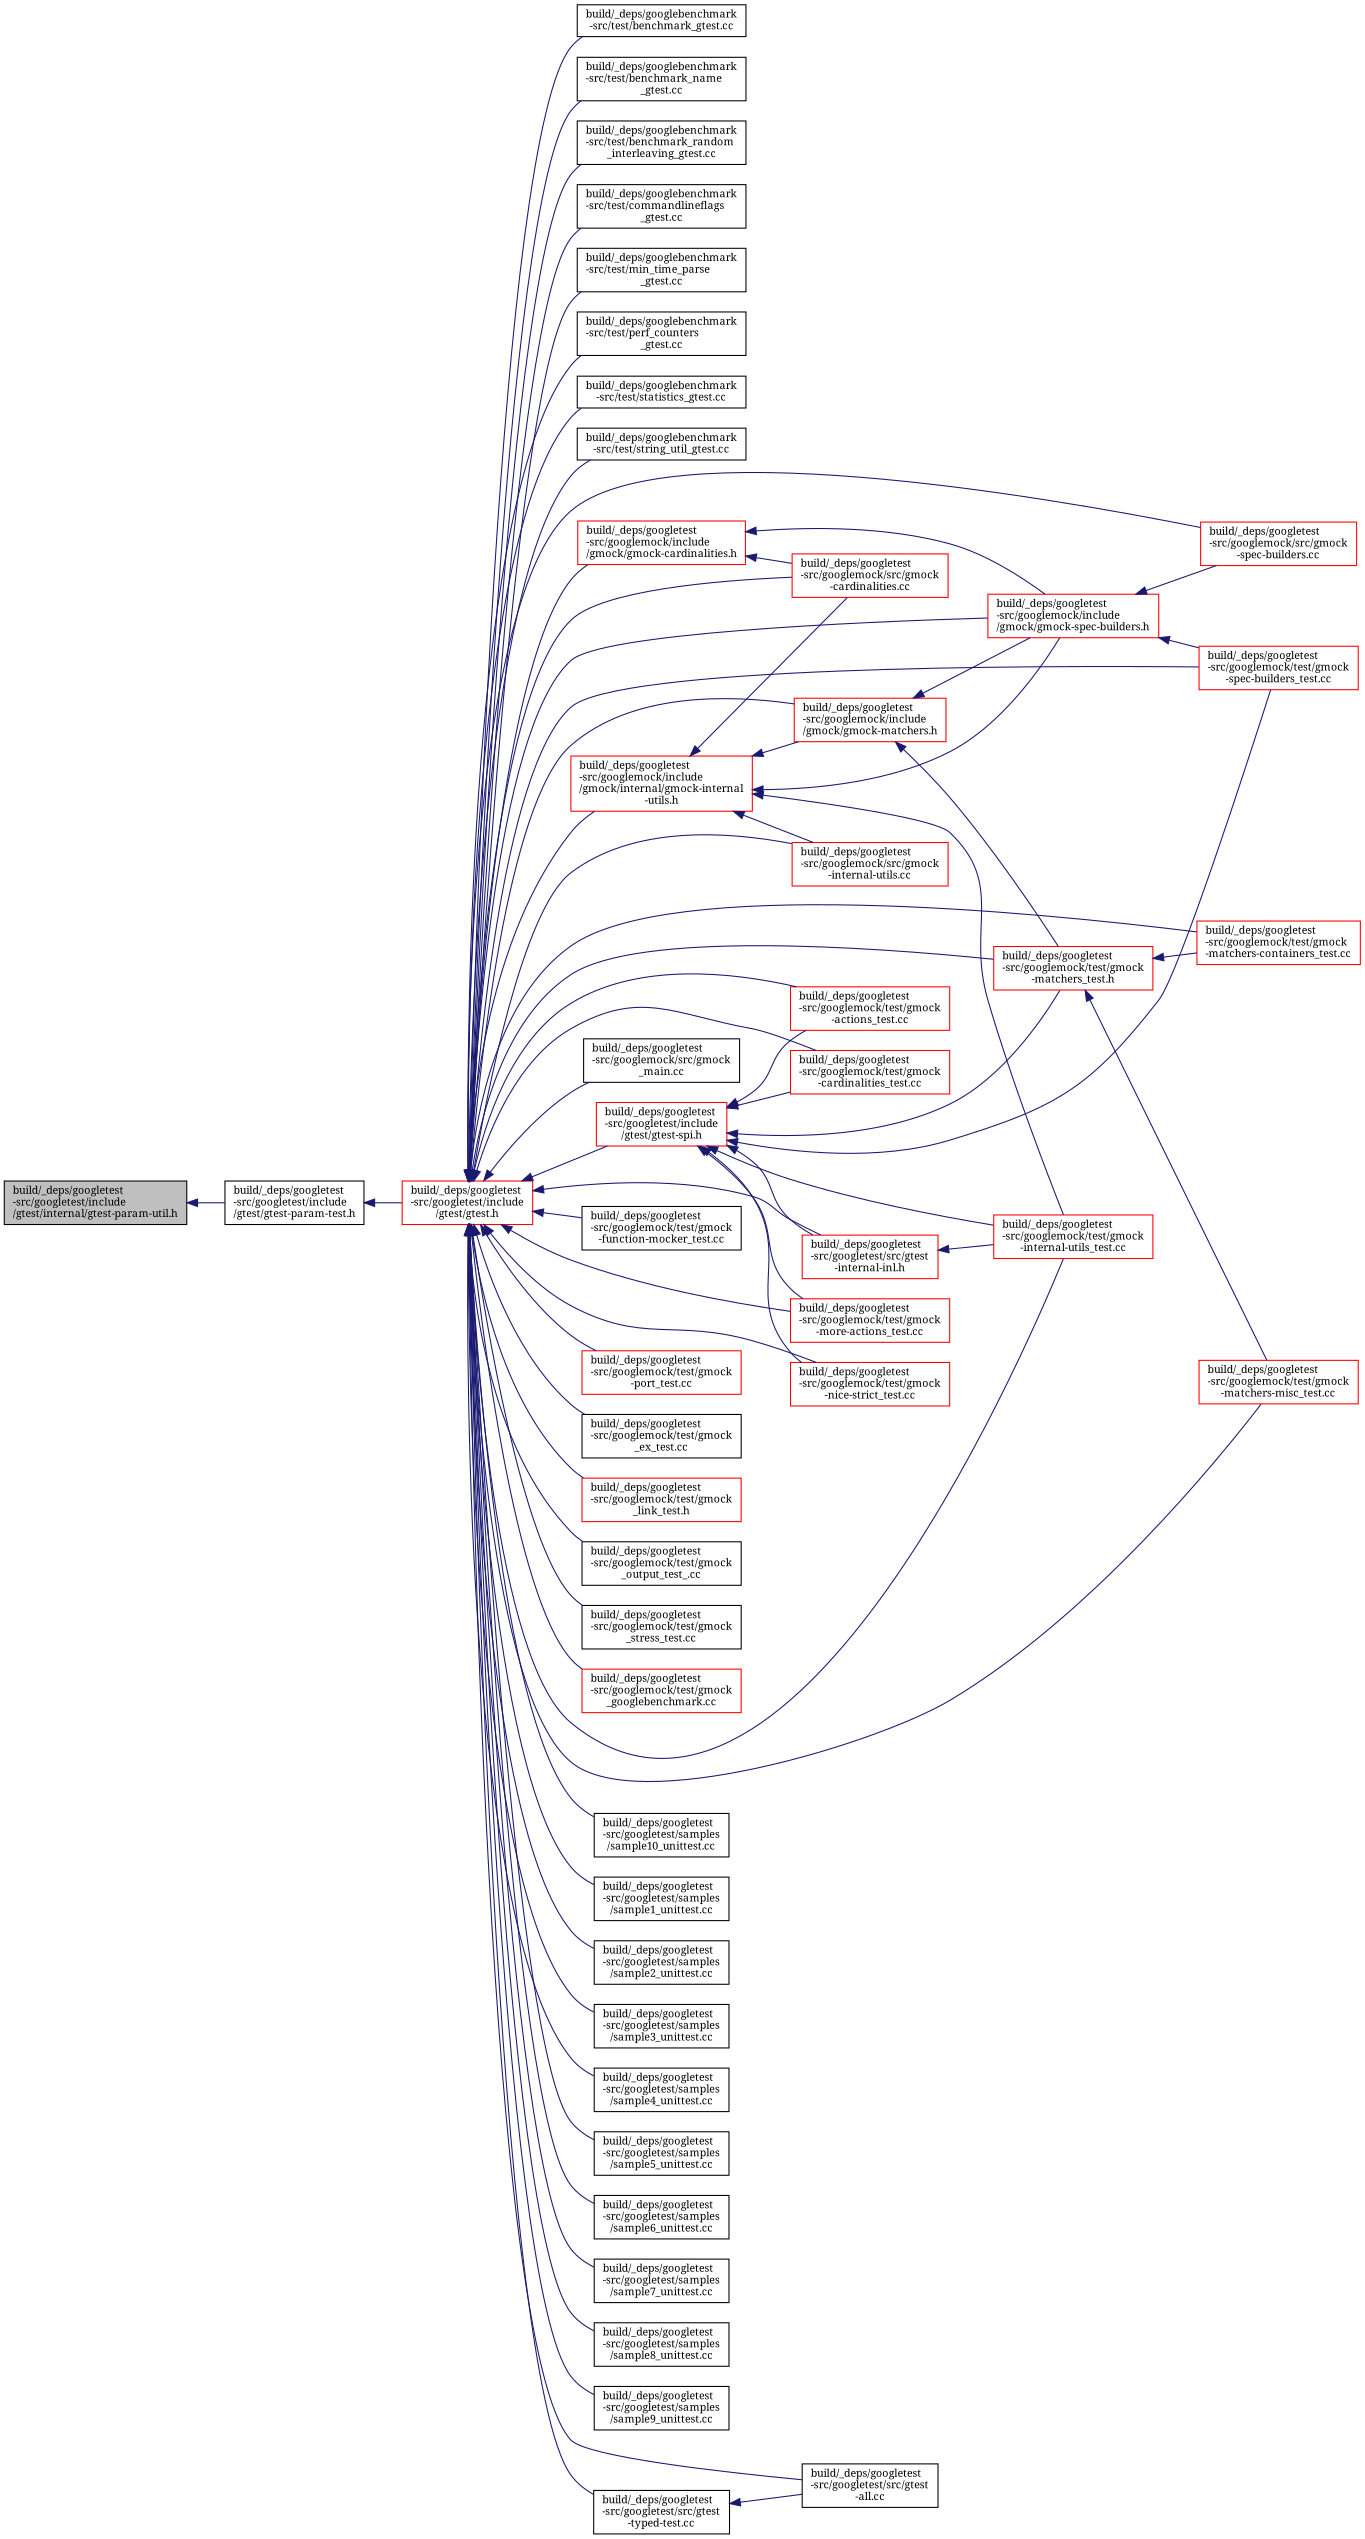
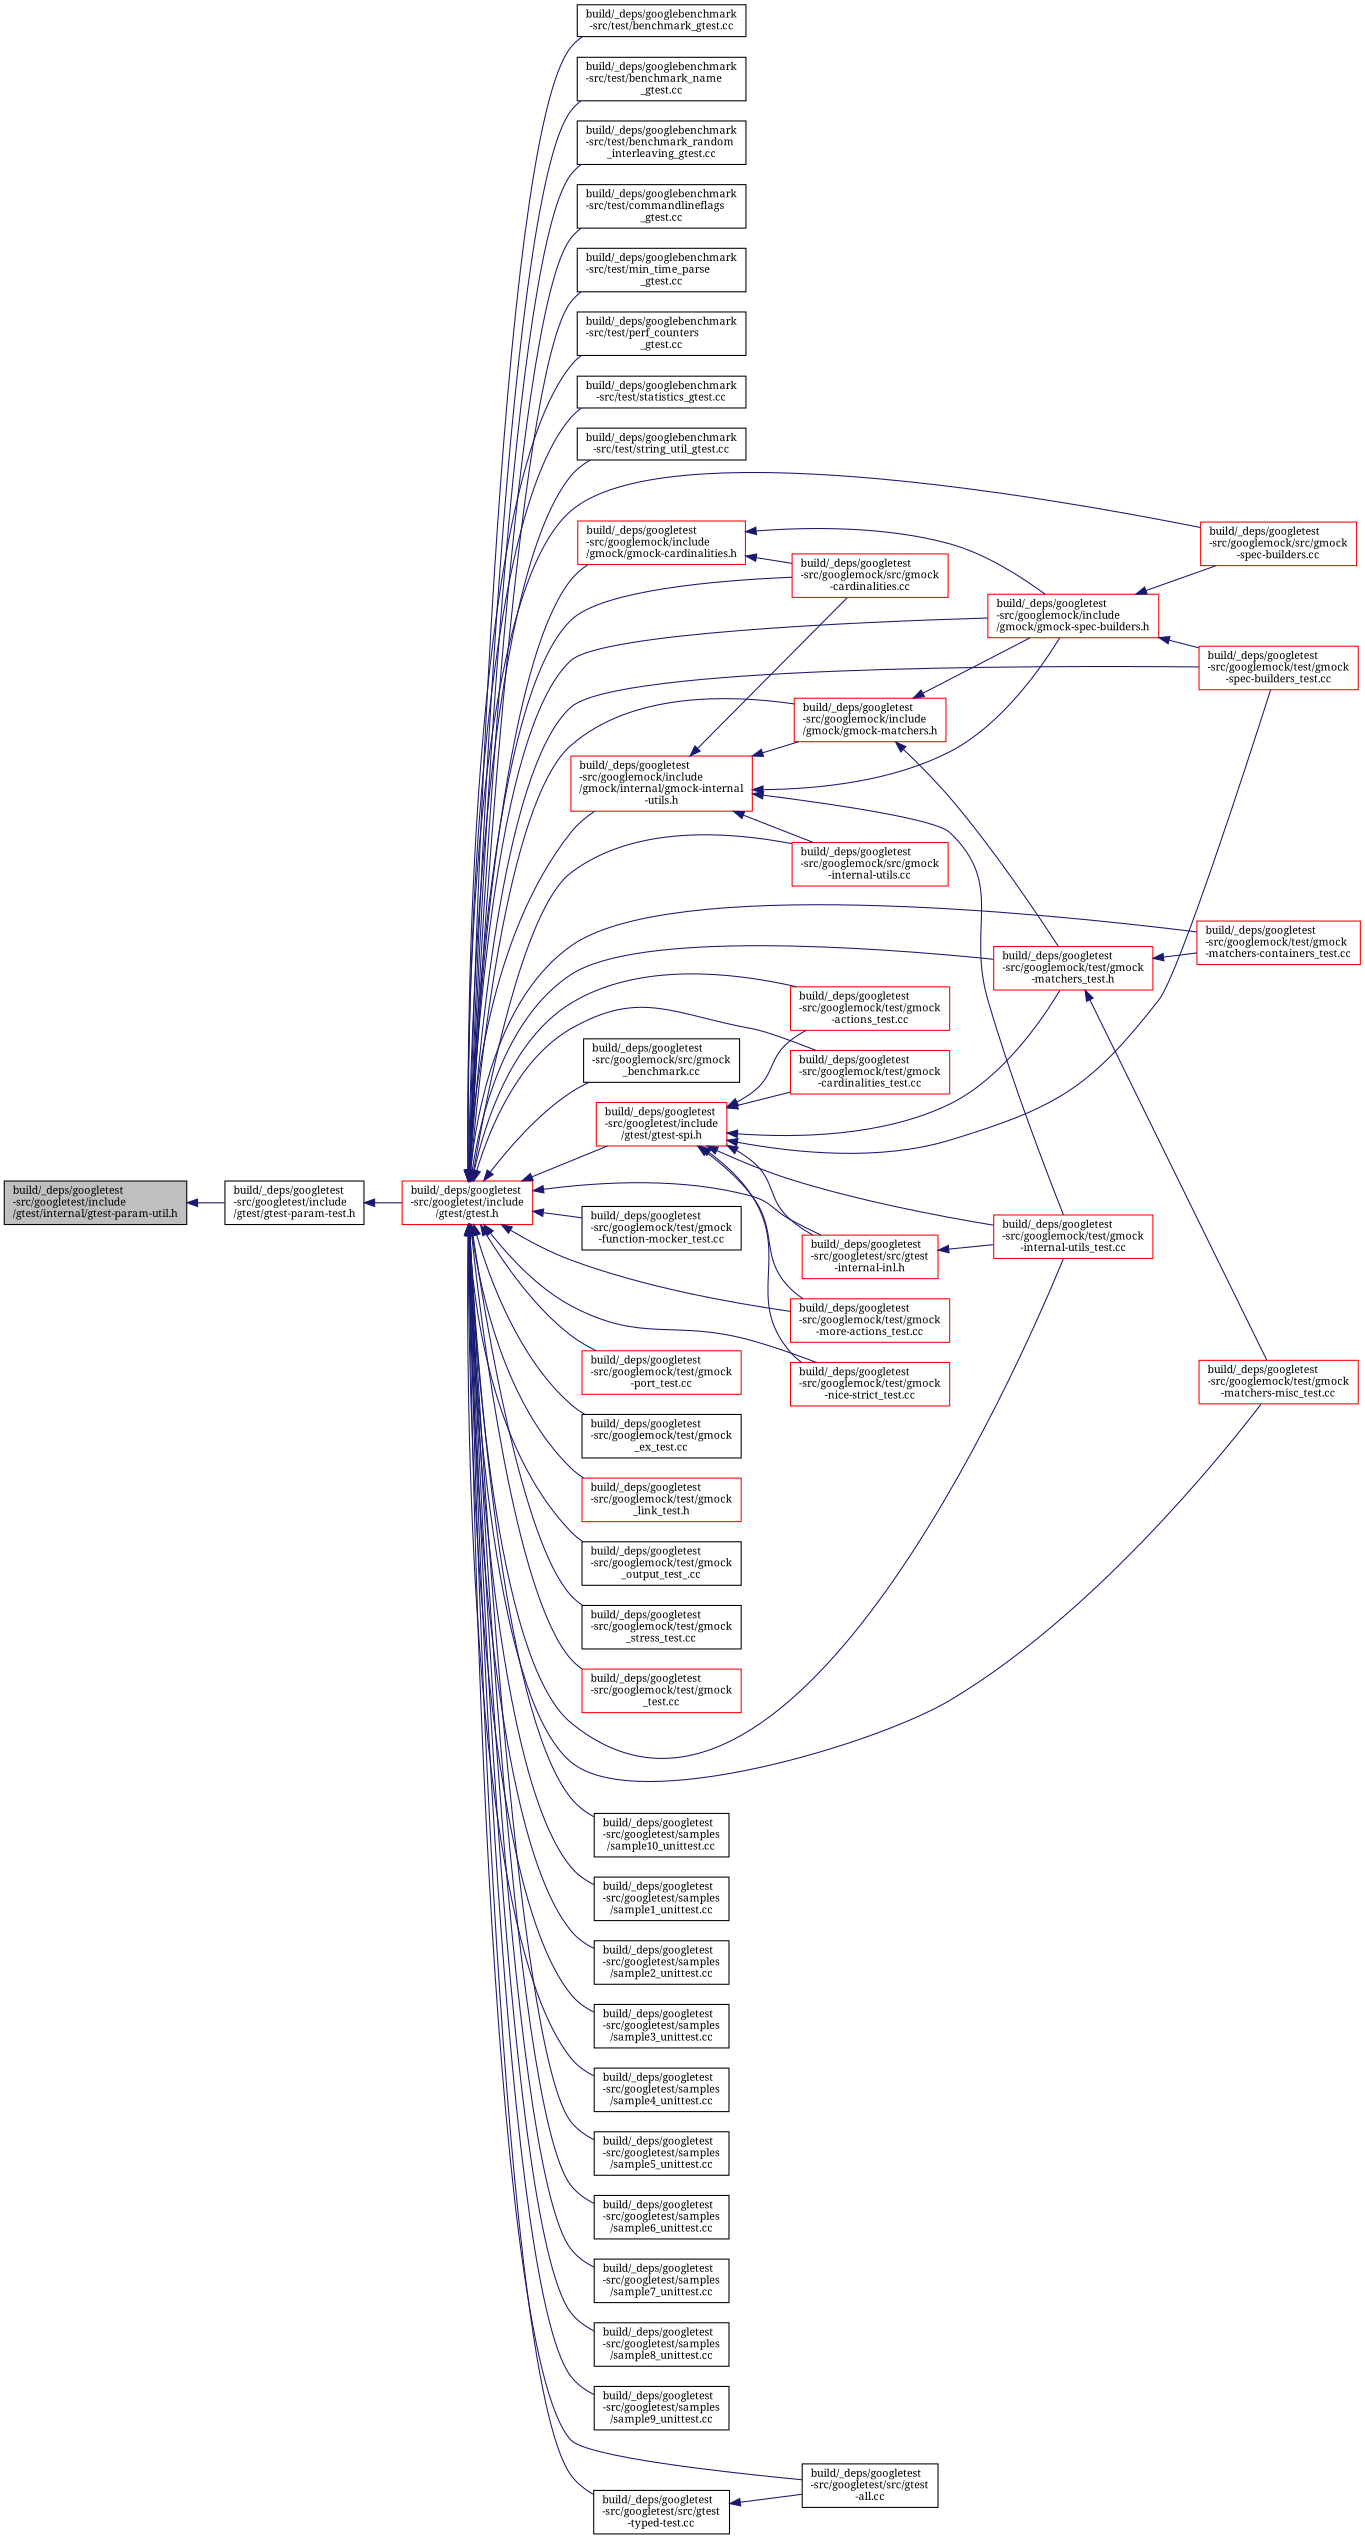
(662, 1061) -> (662, 1061)
(662, 1691) -> (662, 1691)
